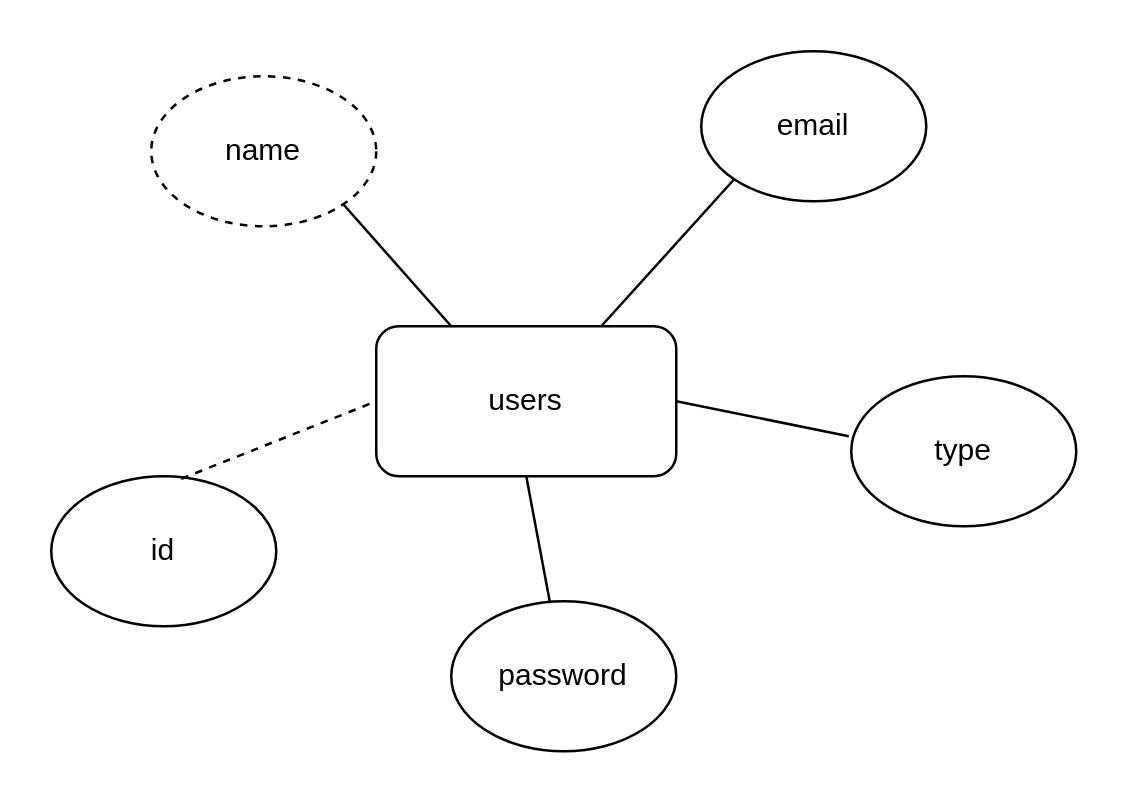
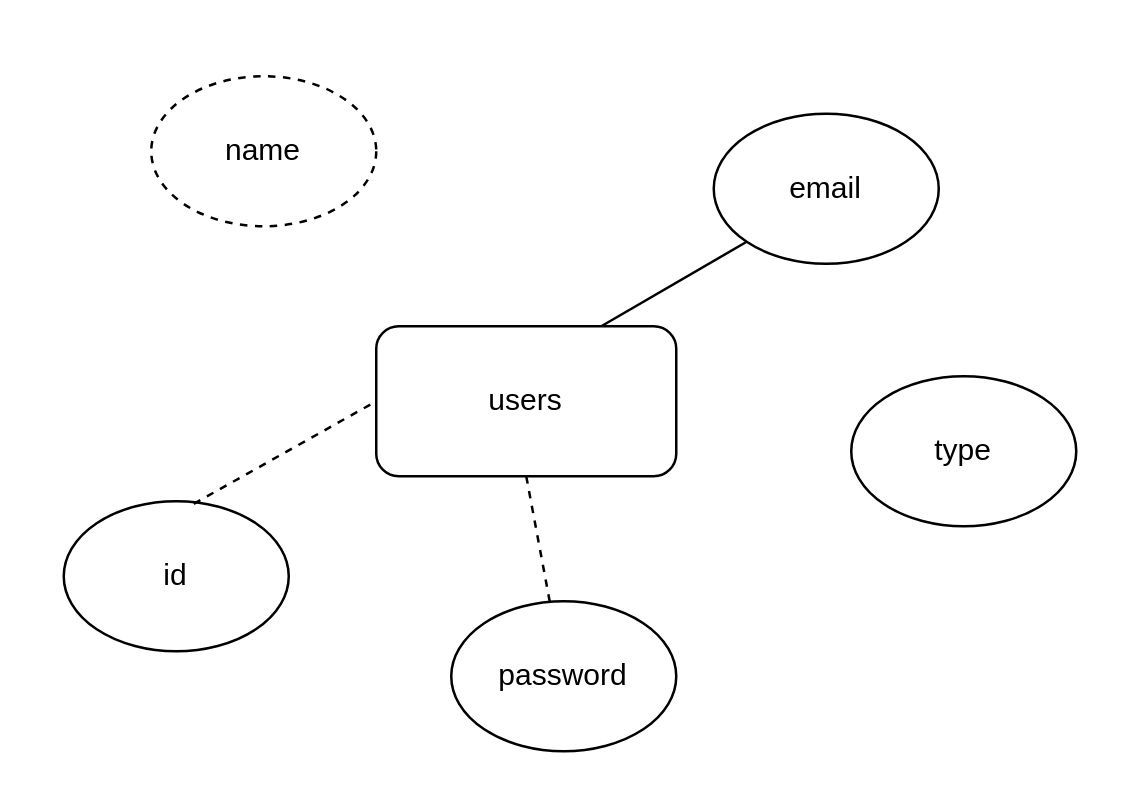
(814, 126) -> (826, 189)
(397, 265) -> none
(763, 419) -> none
(538, 540) -> (538, 540)
(164, 551) -> (176, 576)
